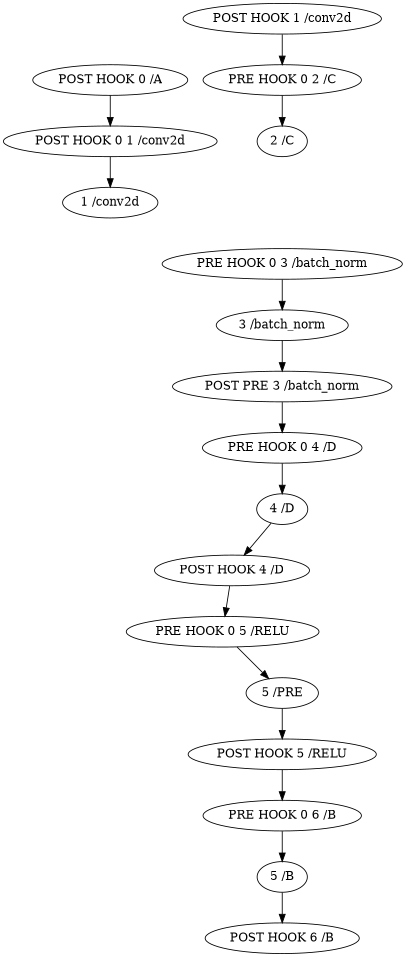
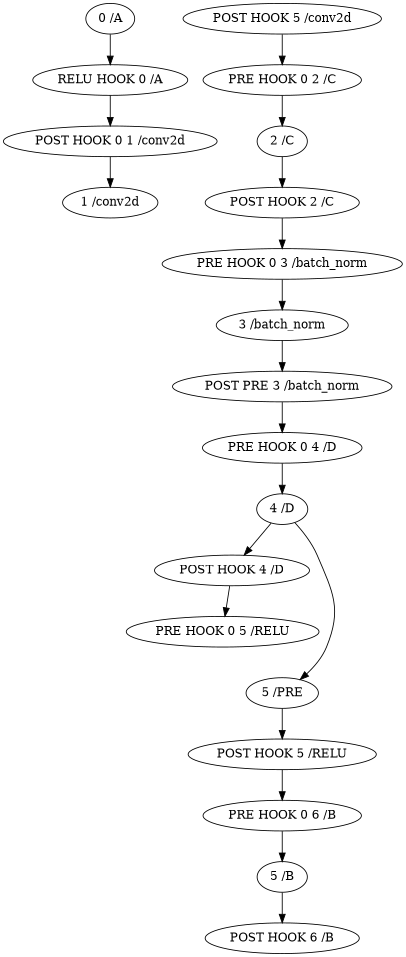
none -> (110, 19)
(282, 19) -> (282, 19)
(110, 80) -> (110, 80)
none -> (282, 203)
(250, 660) -> (333, 597)
